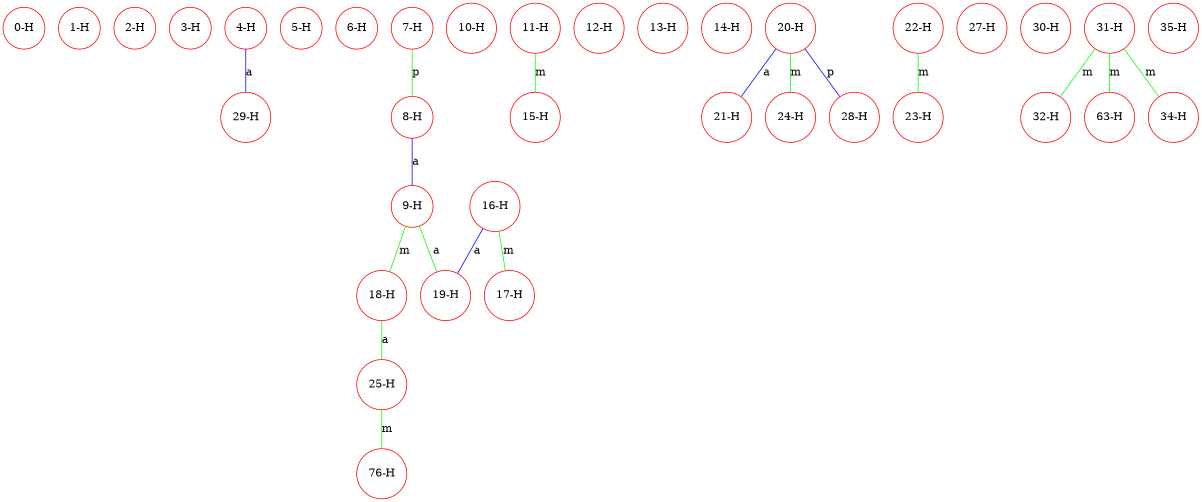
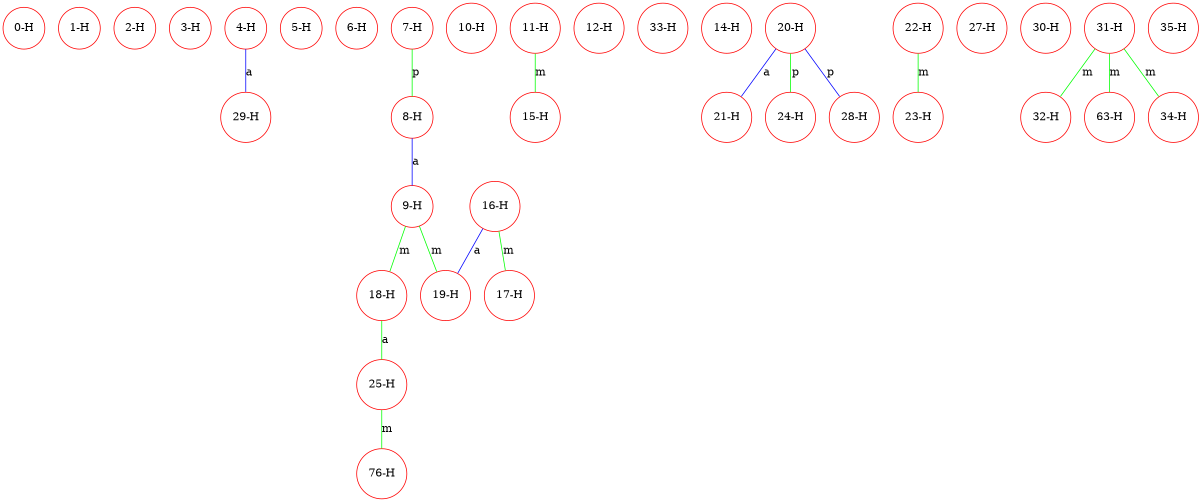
(663, 28) -> (663, 28)
(796, 73) -> (796, 73)
(436, 251) -> (436, 251)
